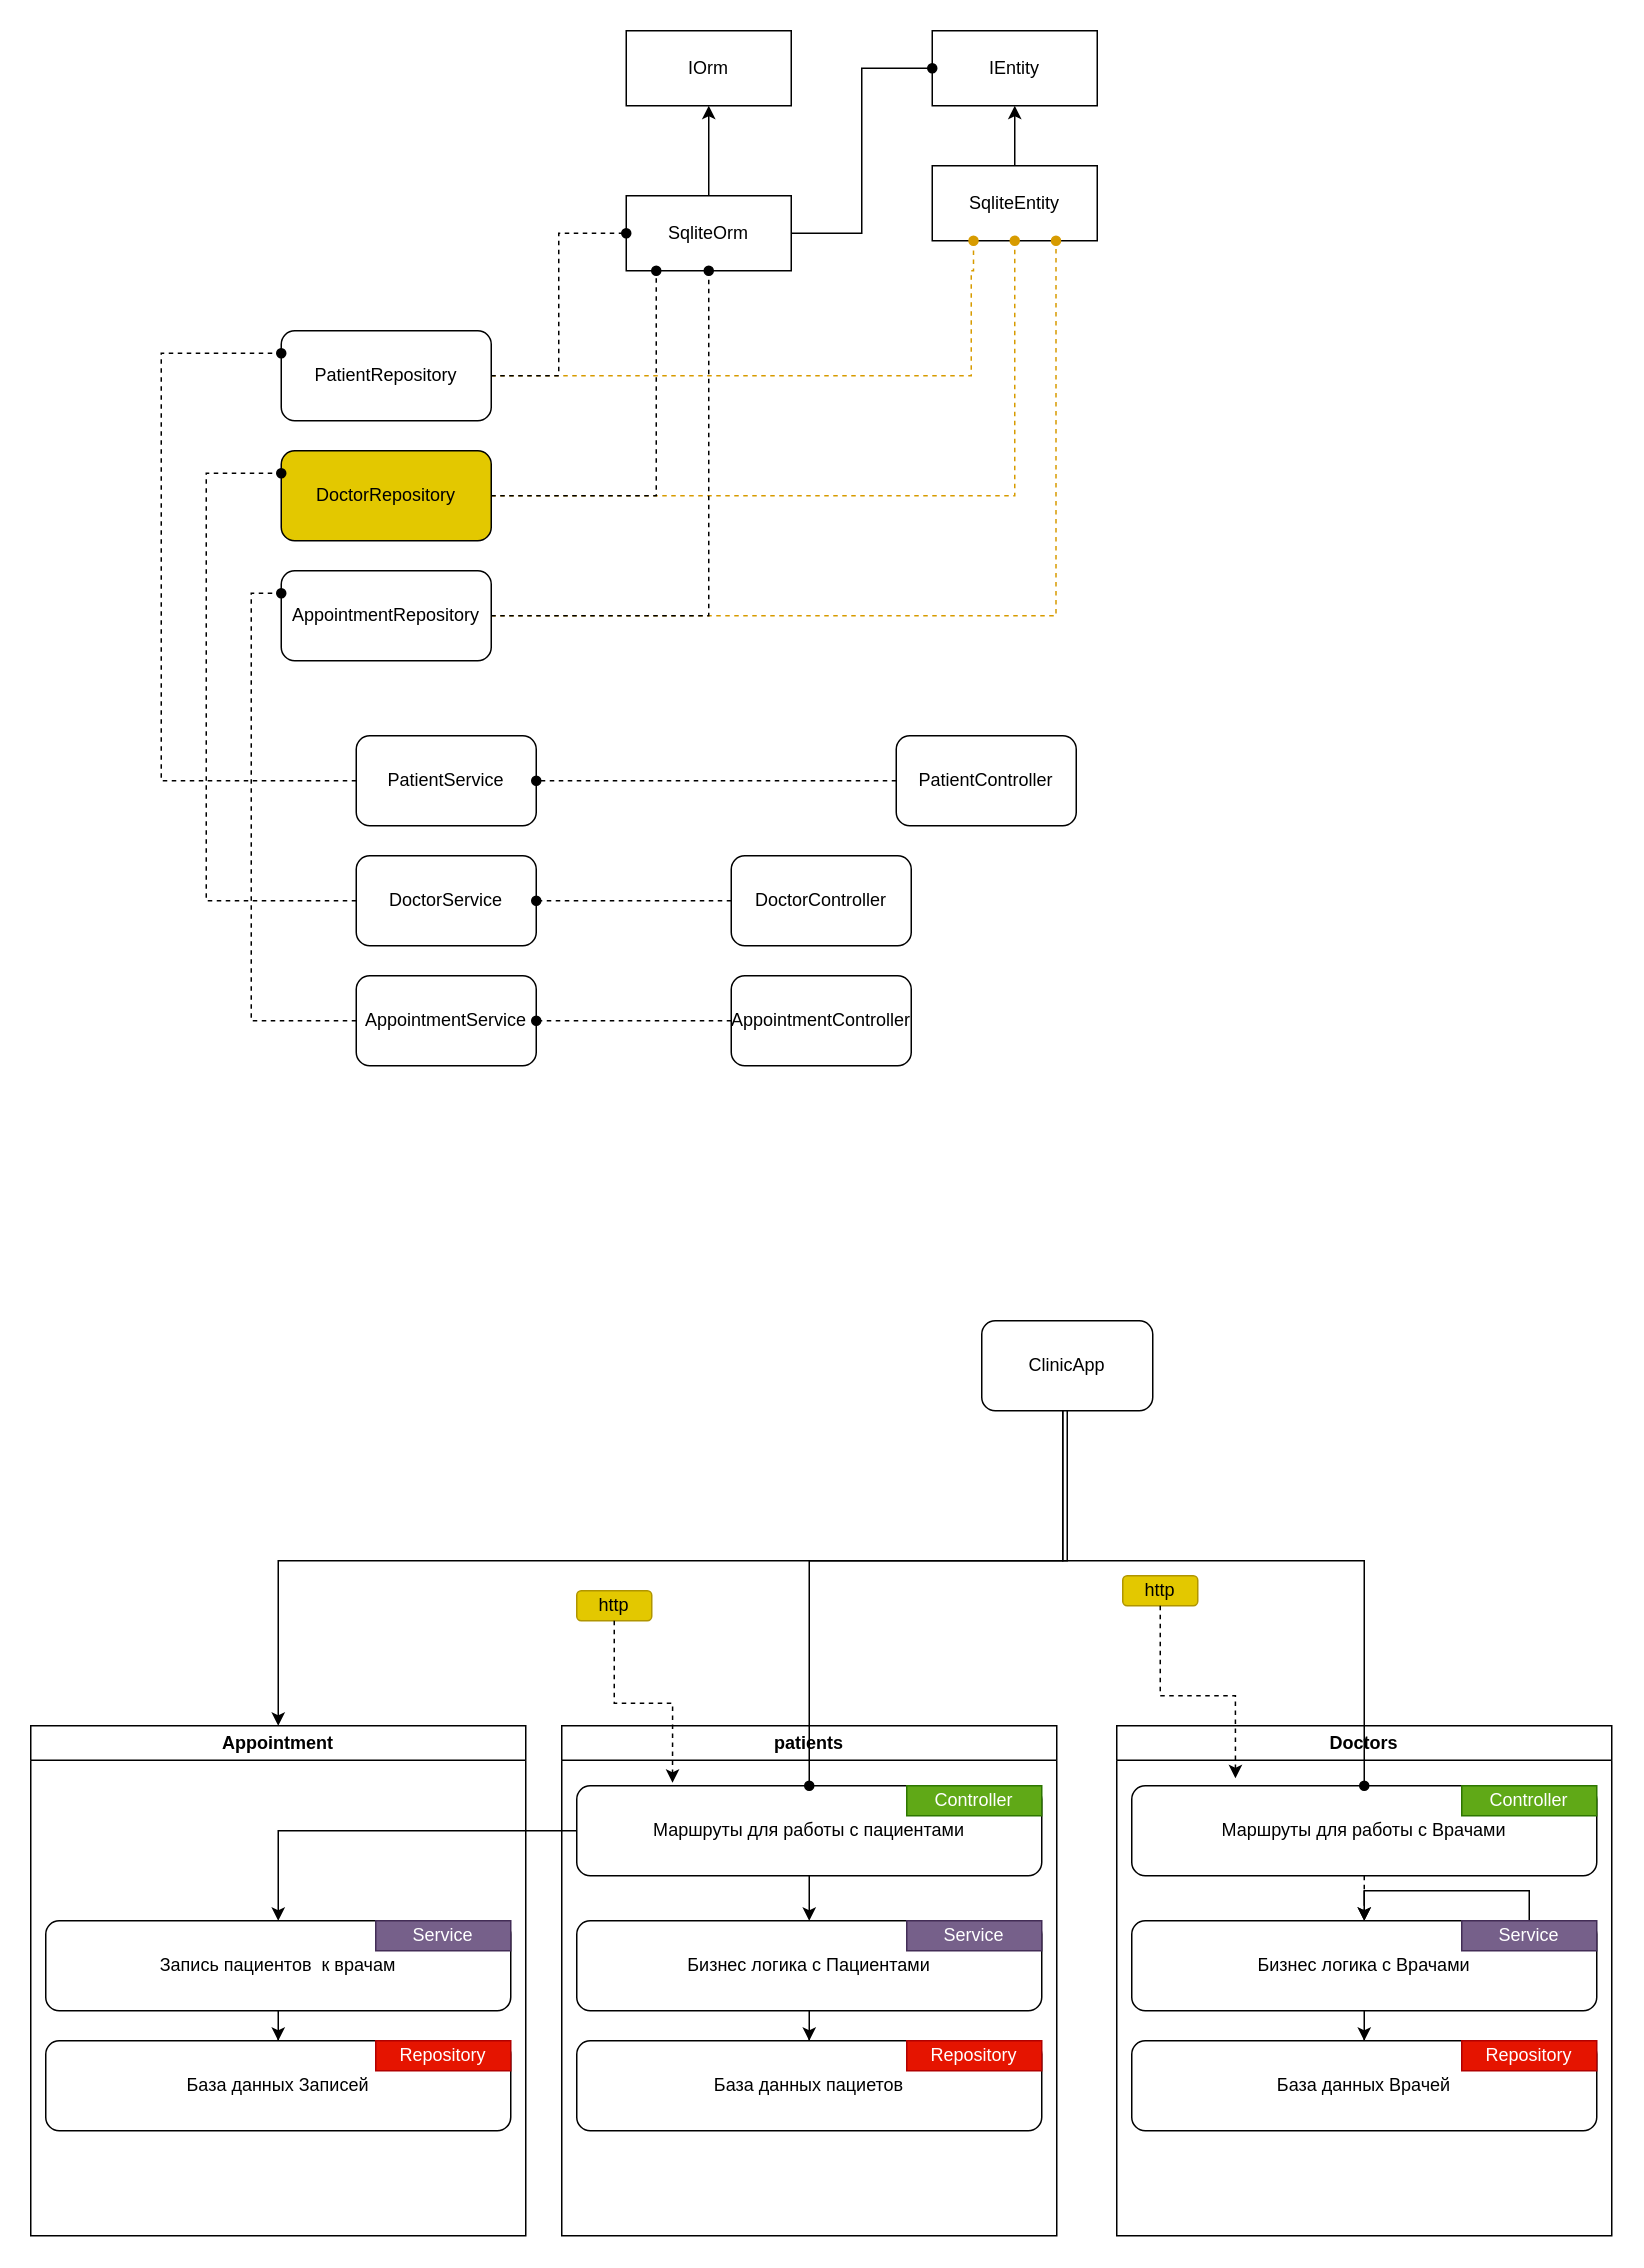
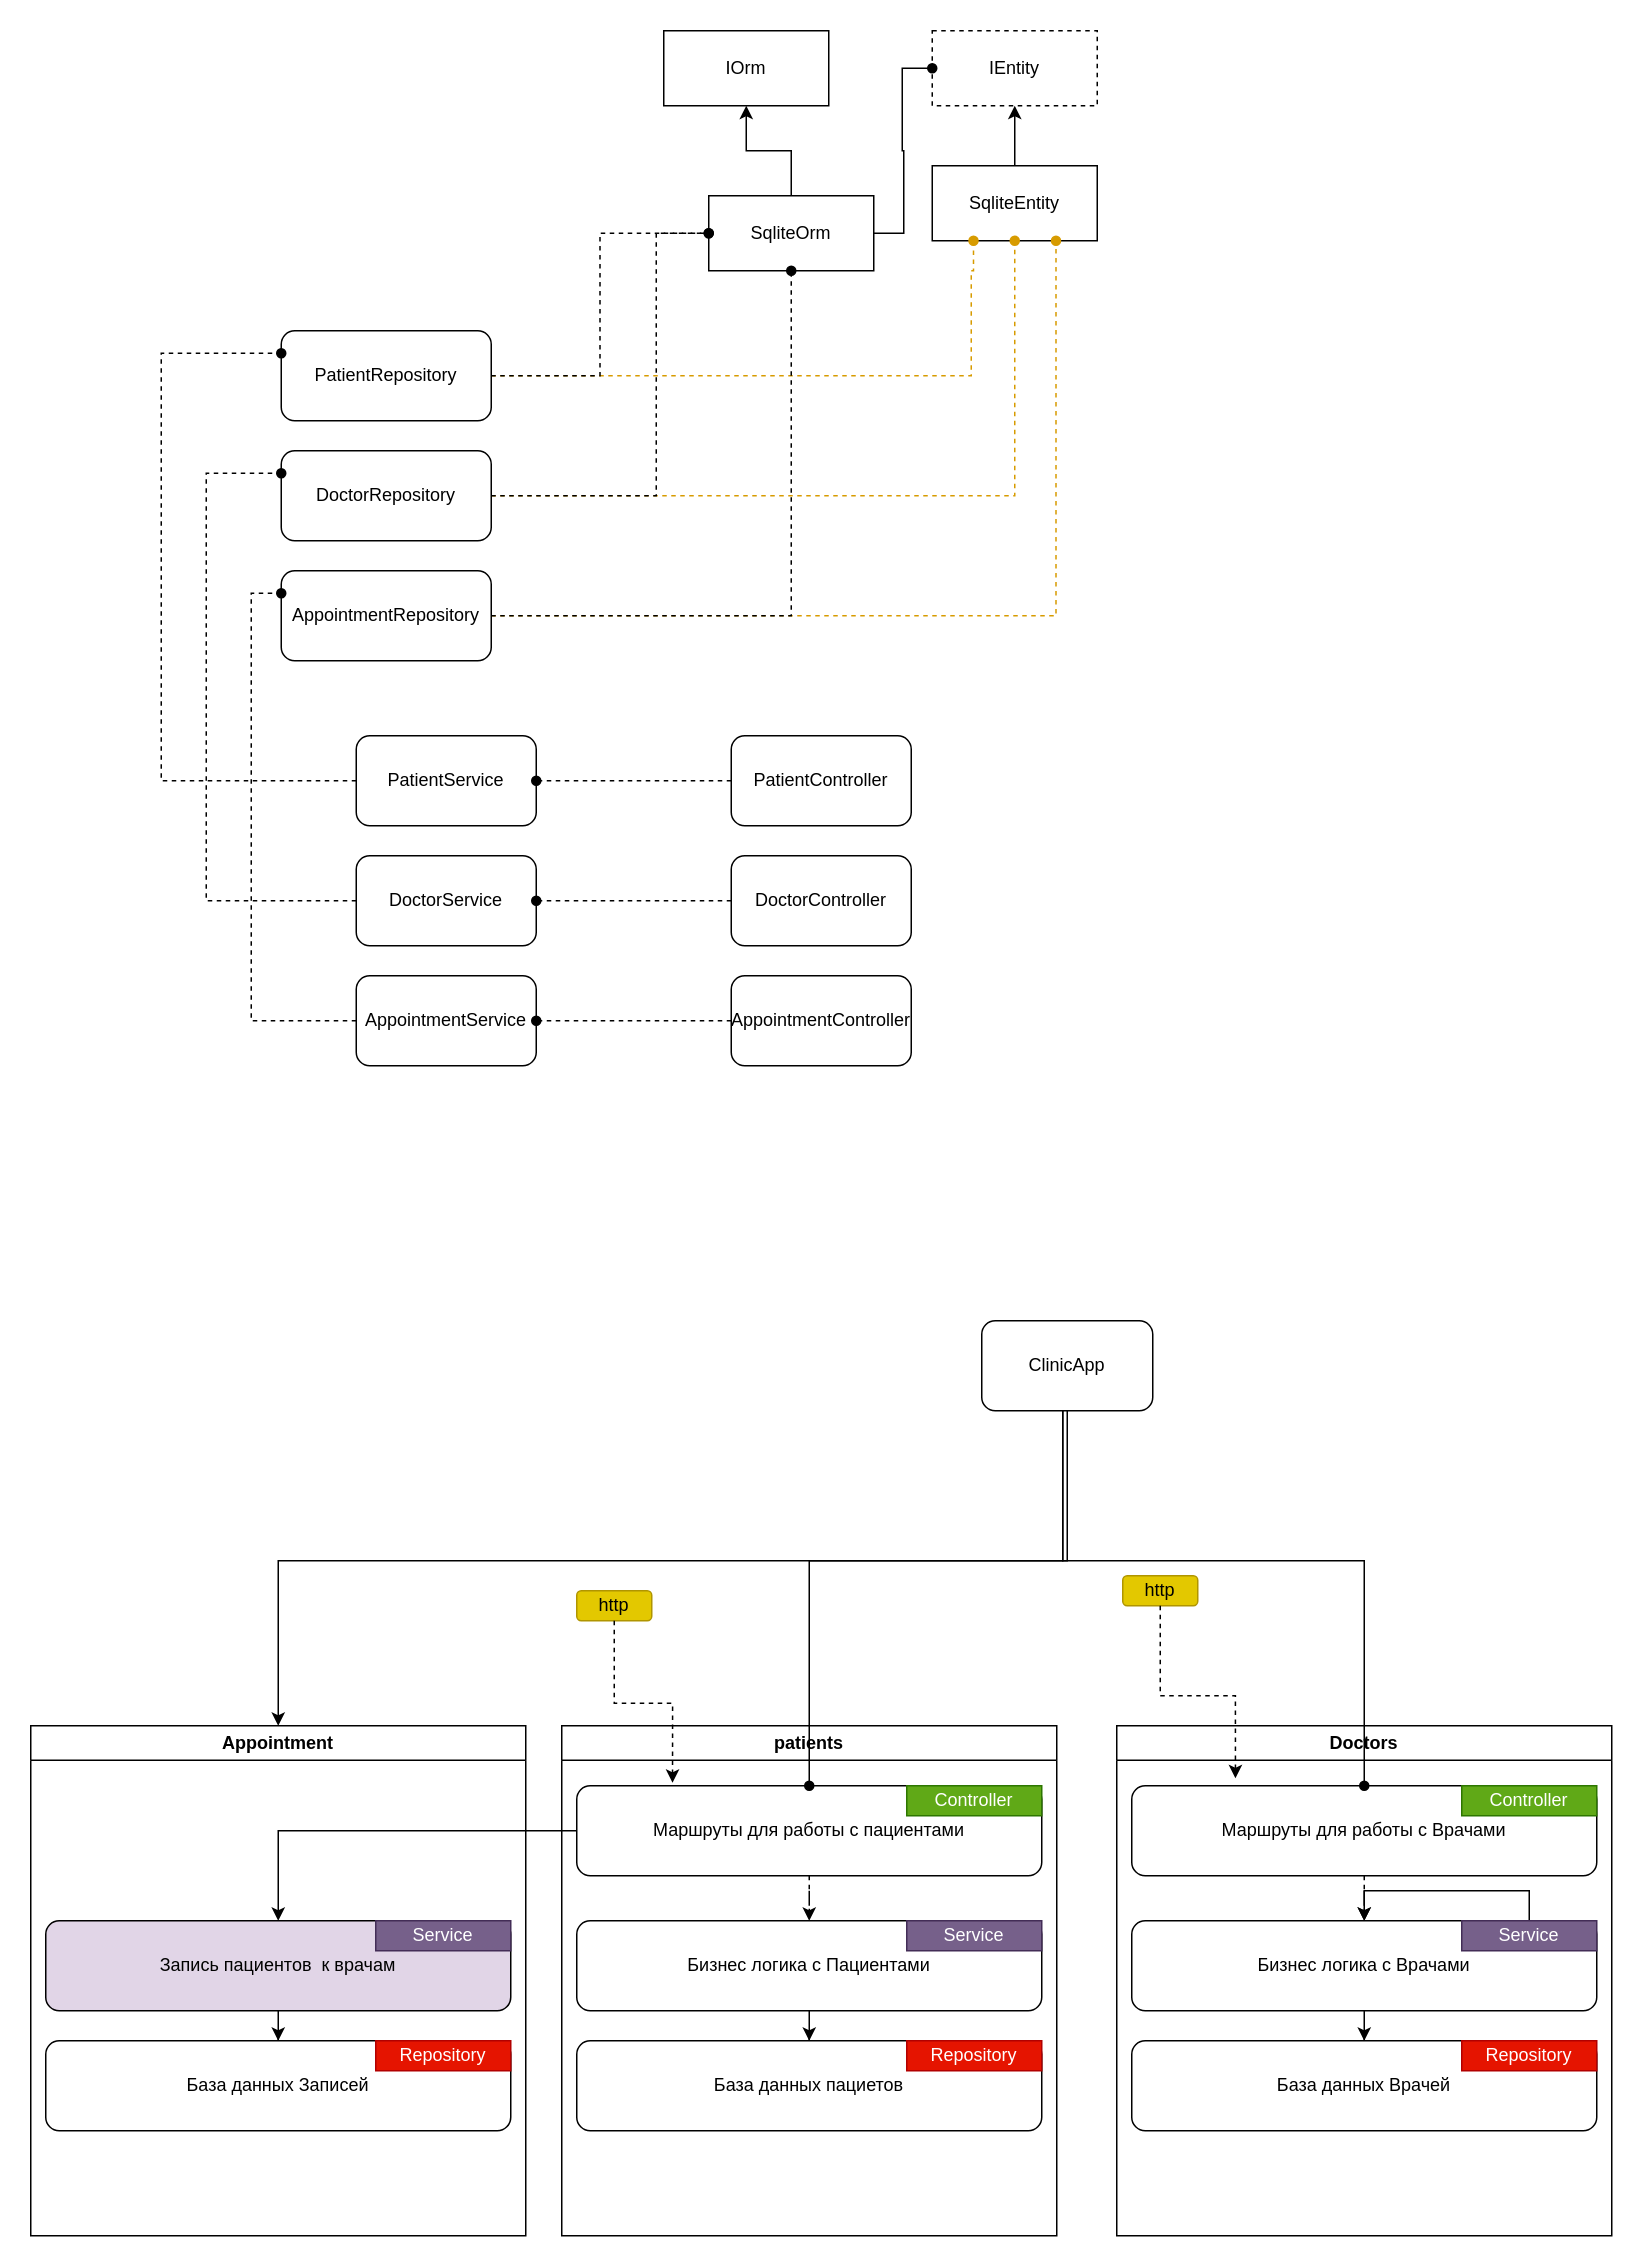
(709, 68) -> (746, 68)
(1015, 68) -> (1015, 68)
(709, 233) -> (791, 233)
(386, 496) -> (386, 496)
(986, 781) -> (821, 781)
(809, 1885) -> (809, 1885)
(278, 1966) -> (278, 1966)
